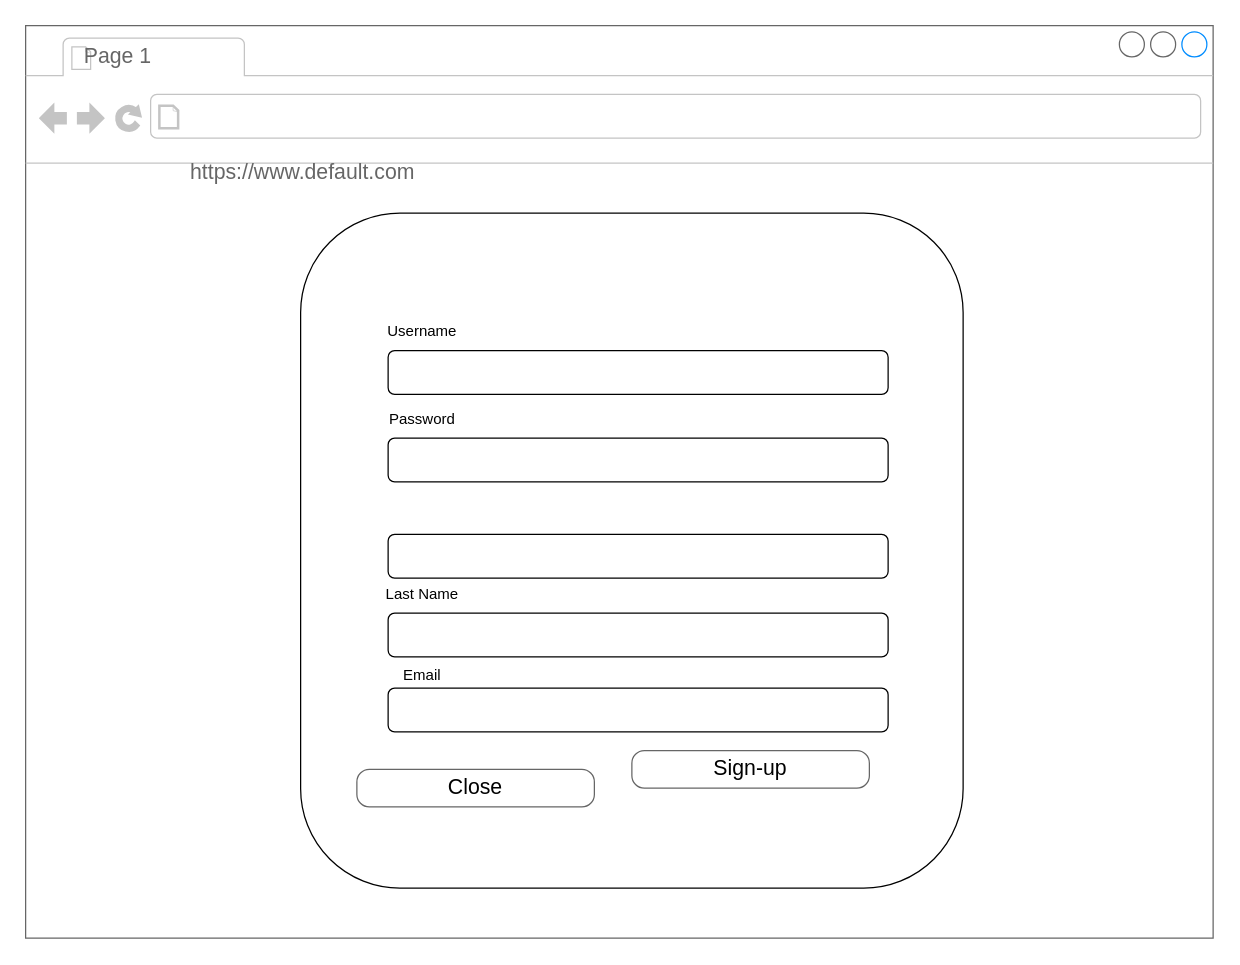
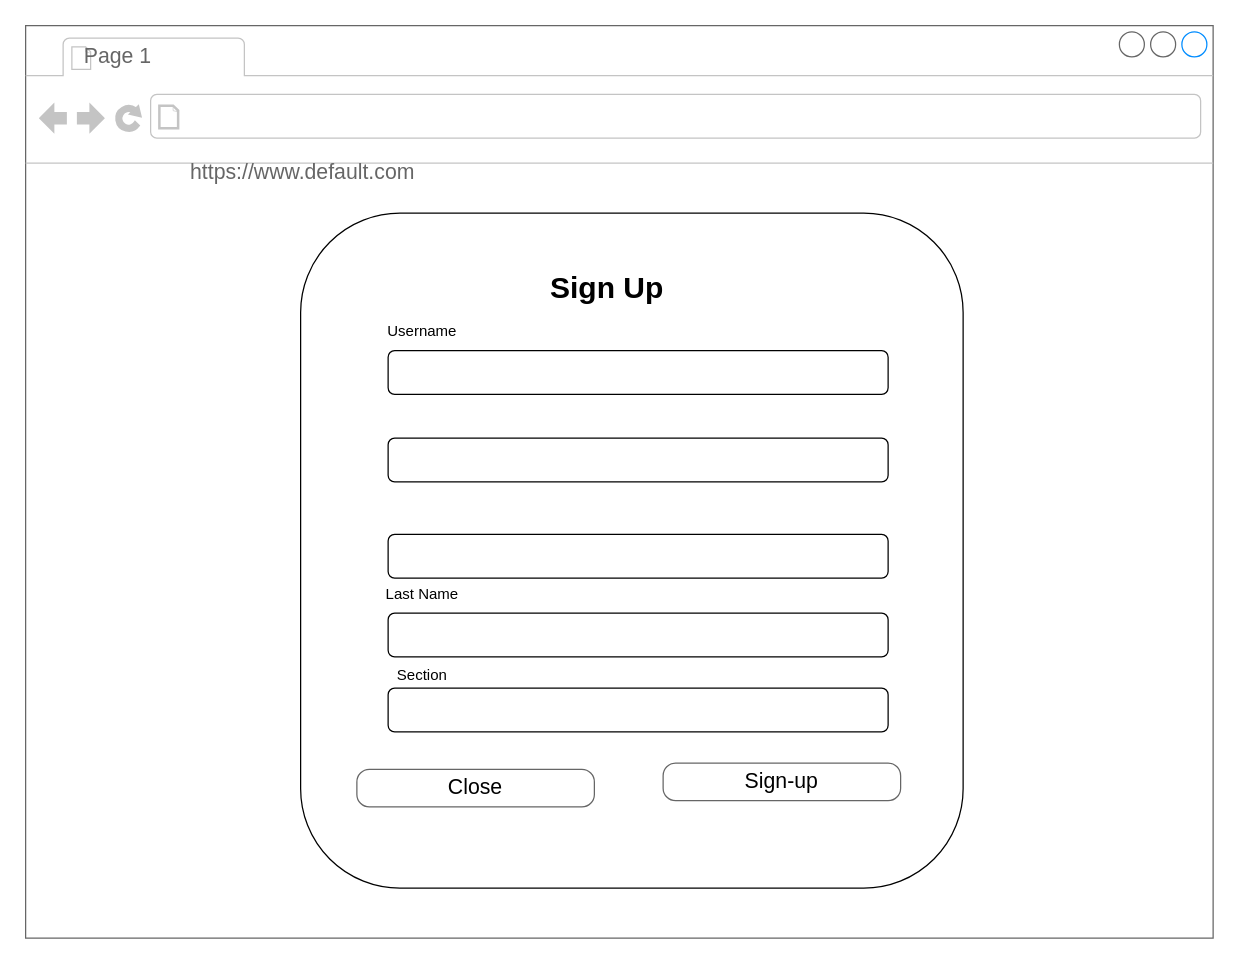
none -> (663, 288)
(423, 419) -> none
(423, 676) -> (423, 676)
(751, 769) -> (782, 782)
